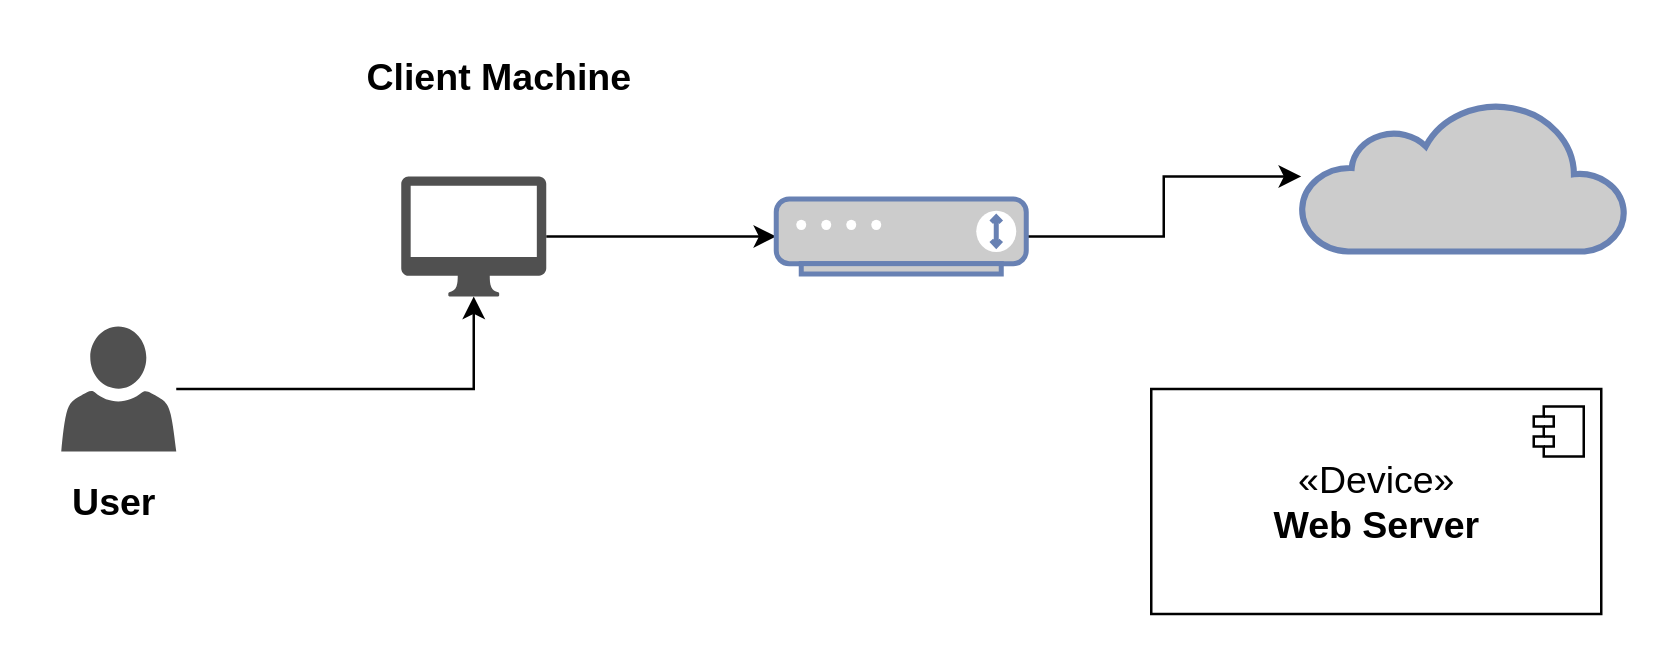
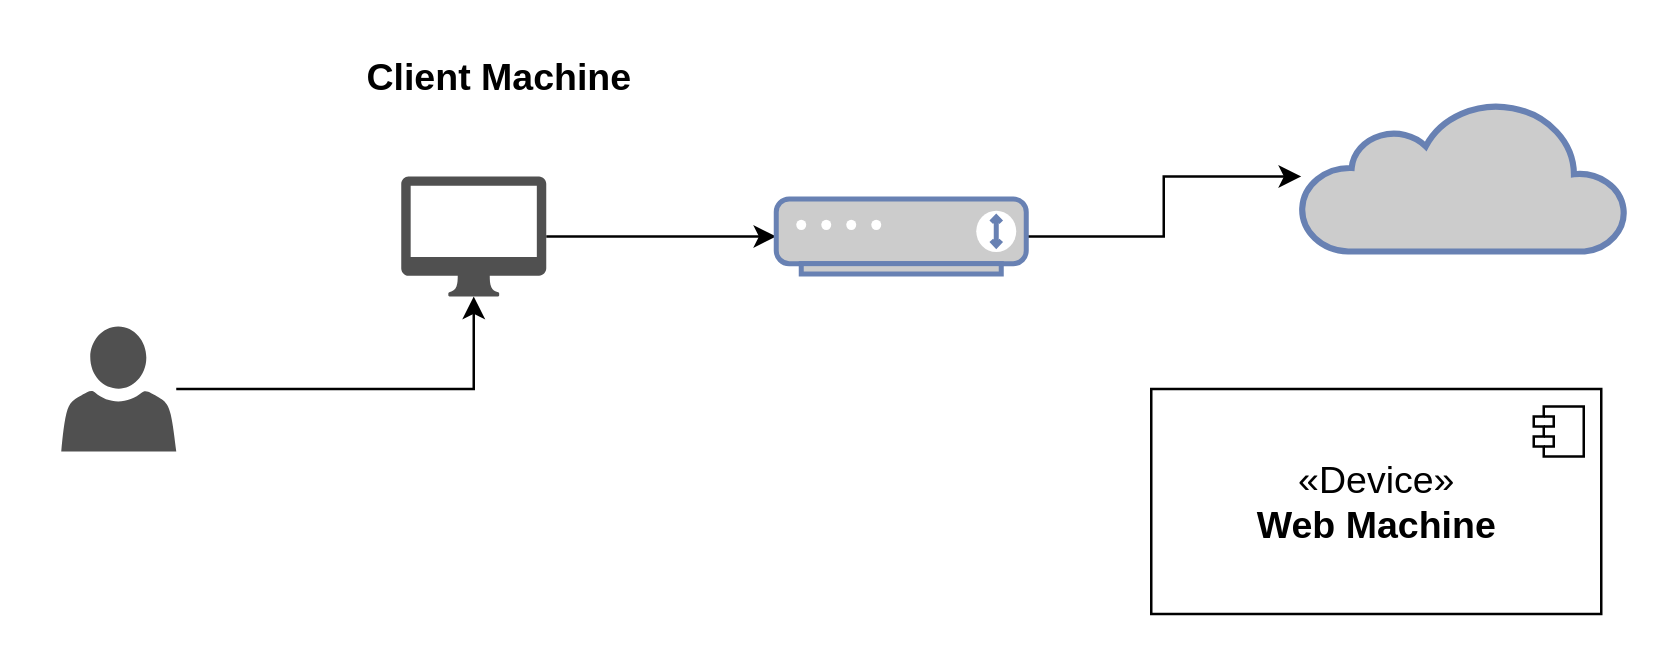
(114, 501) -> none
(1378, 501) -> (1378, 501)
